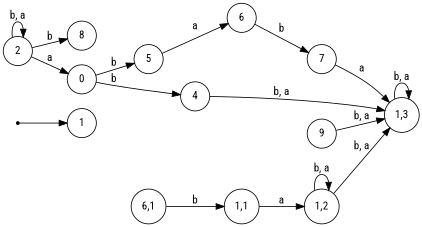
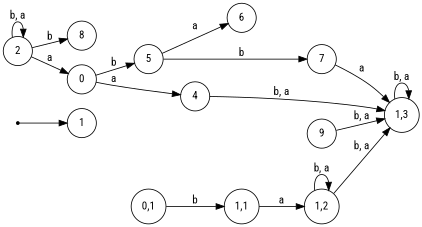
(278, 36) -> (231, 59)
(114, 79) -> (114, 79)
(149, 206) -> (149, 206)
